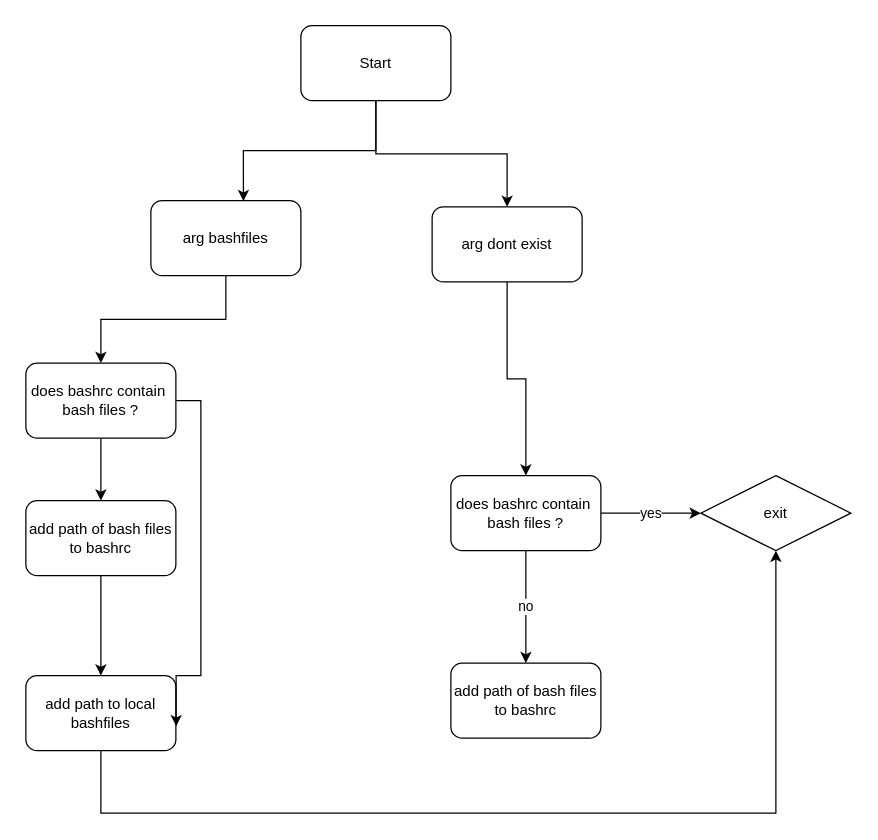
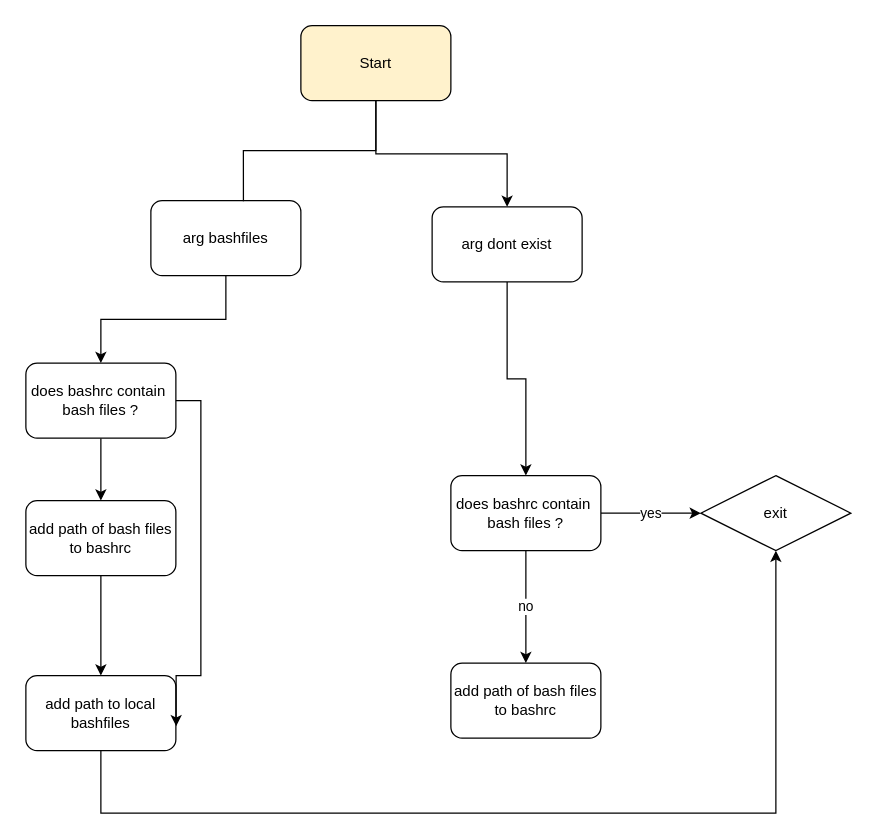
(376, 63) -> (376, 63)
(243, 191) -> (243, 194)
